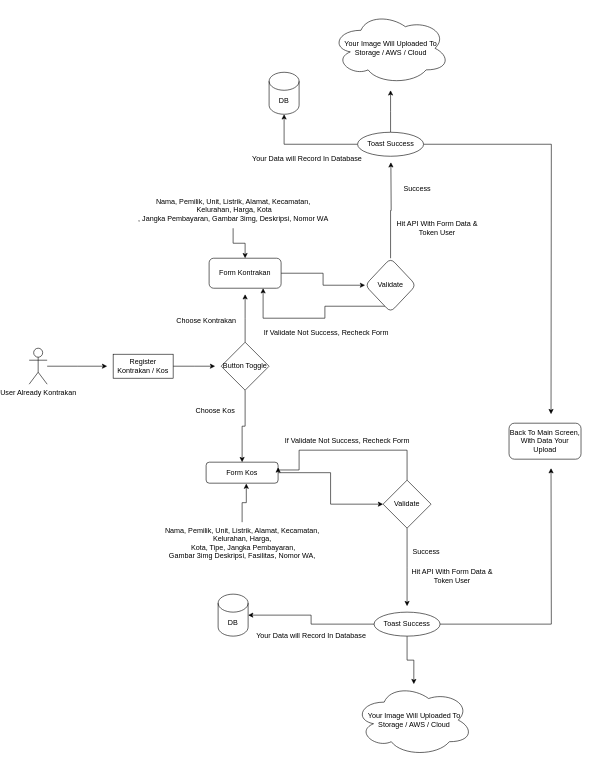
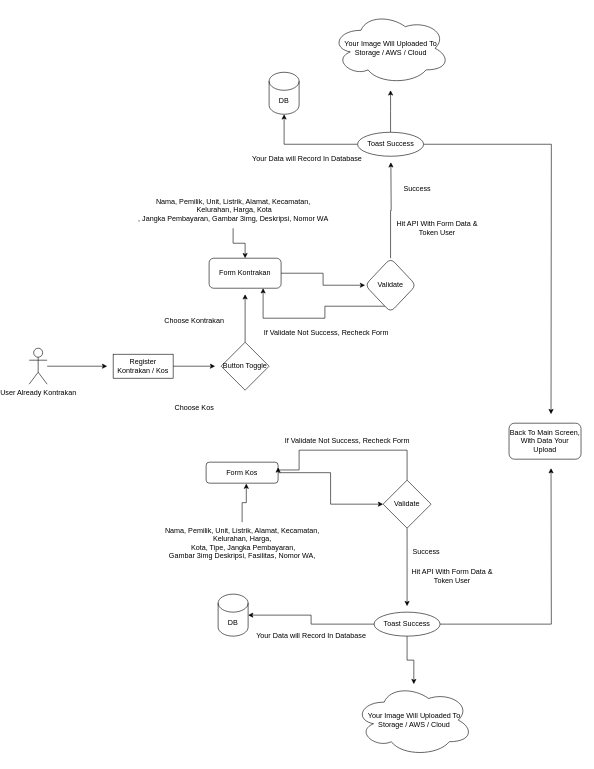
(206, 321) -> (194, 321)
(215, 411) -> (194, 408)
(242, 426) -> none
